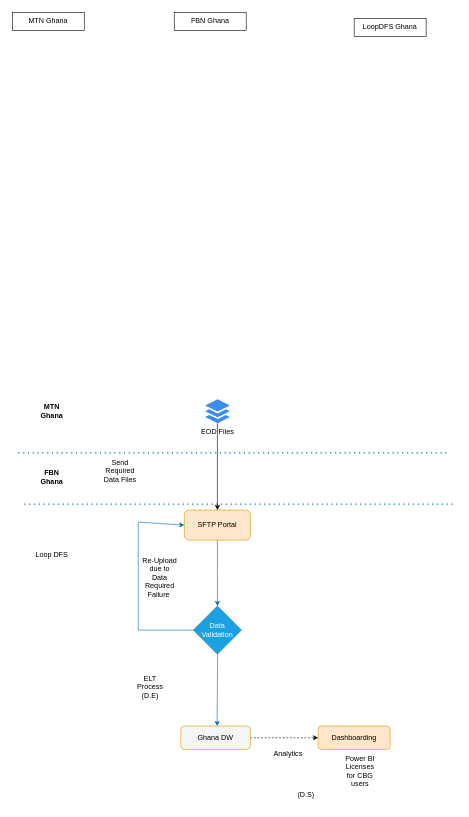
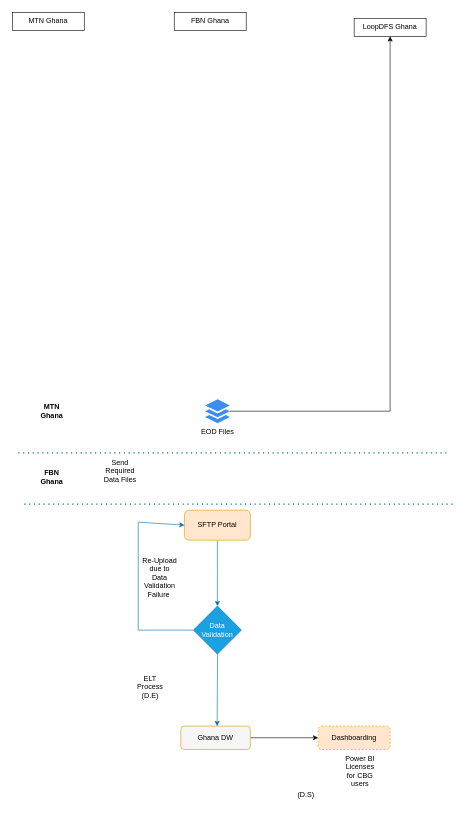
(218, 464) -> (390, 41)
(52, 555) -> none
(160, 573) -> (160, 573)
(282, 738) -> (282, 738)
(354, 738) -> (354, 738)
(288, 754) -> none
